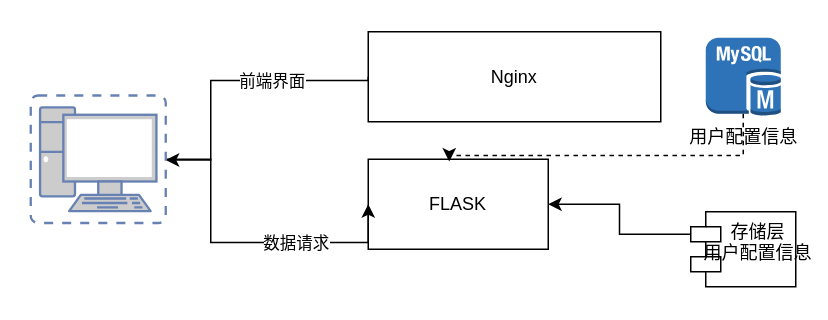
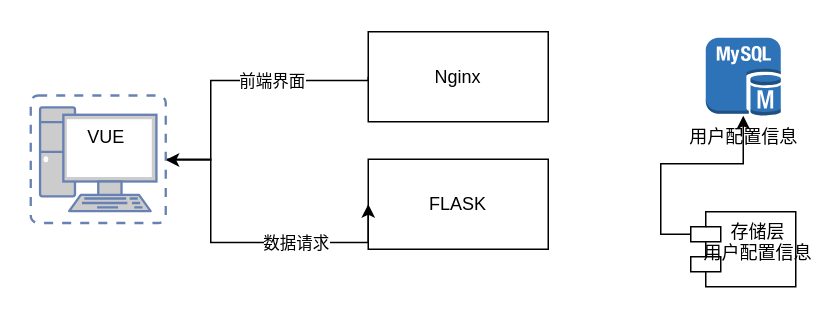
(515, 77) -> (458, 77)
none -> (106, 137)
(593, 155) -> none
(620, 210) -> (669, 164)
